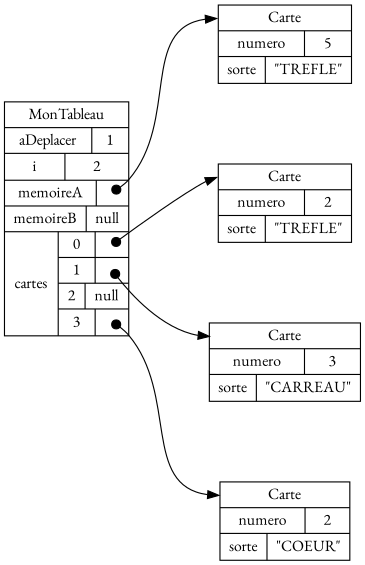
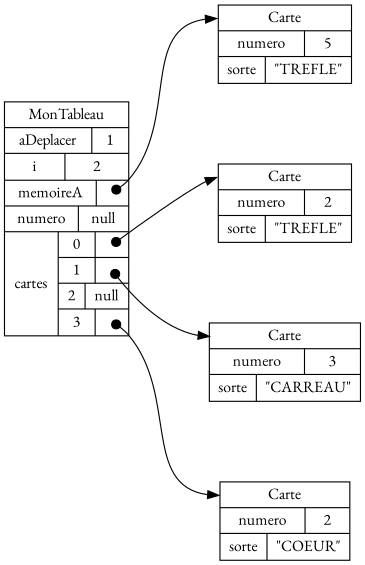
(45, 218) -> (41, 218)
